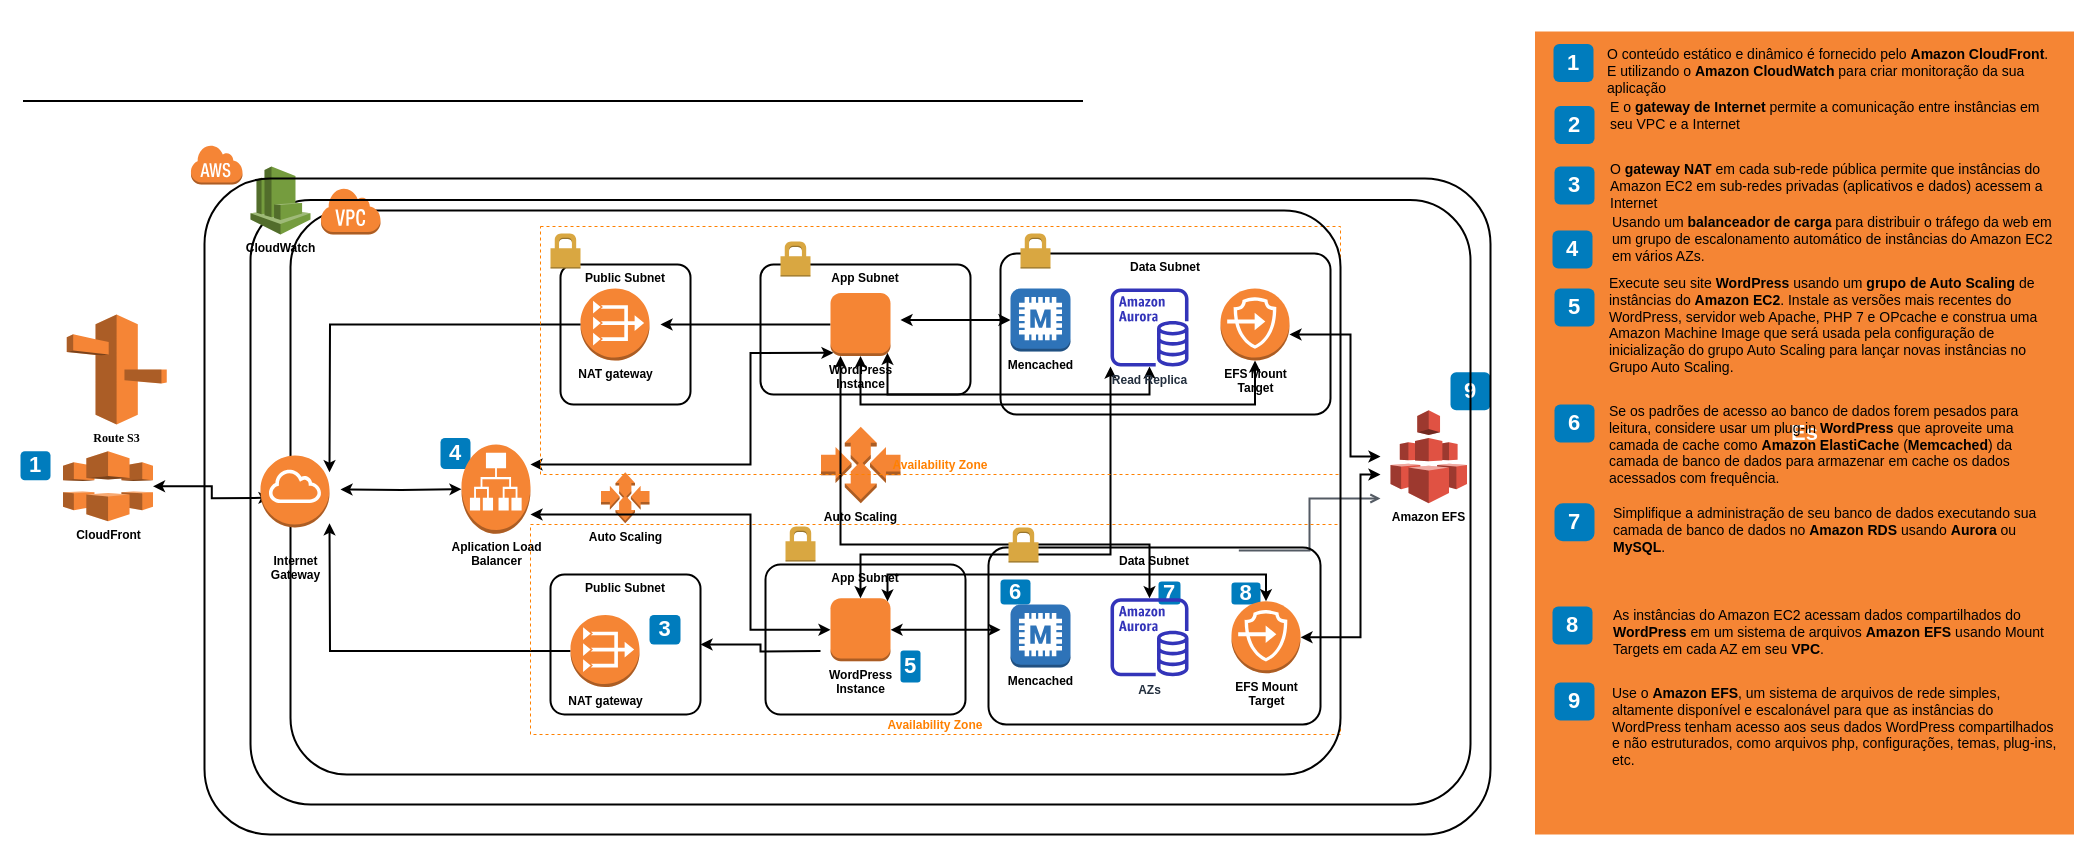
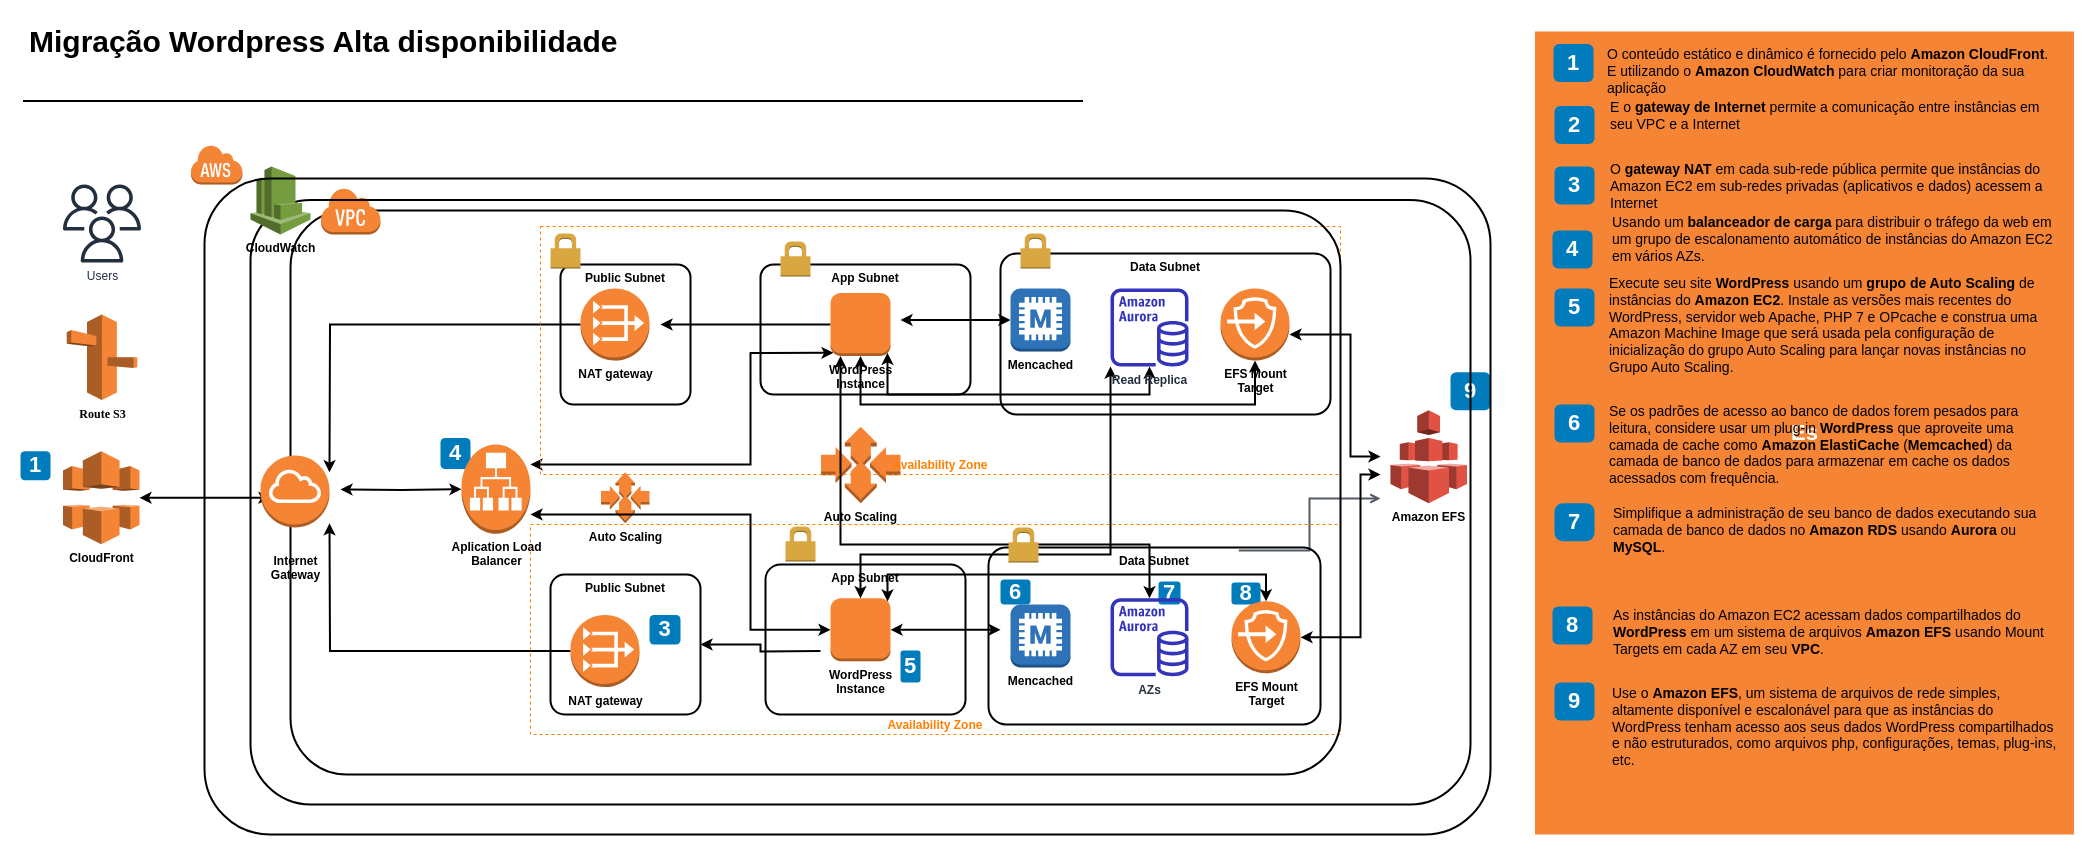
none -> (327, 41)
none -> (102, 224)
(117, 370) -> (102, 357)
(108, 486) -> (101, 498)
